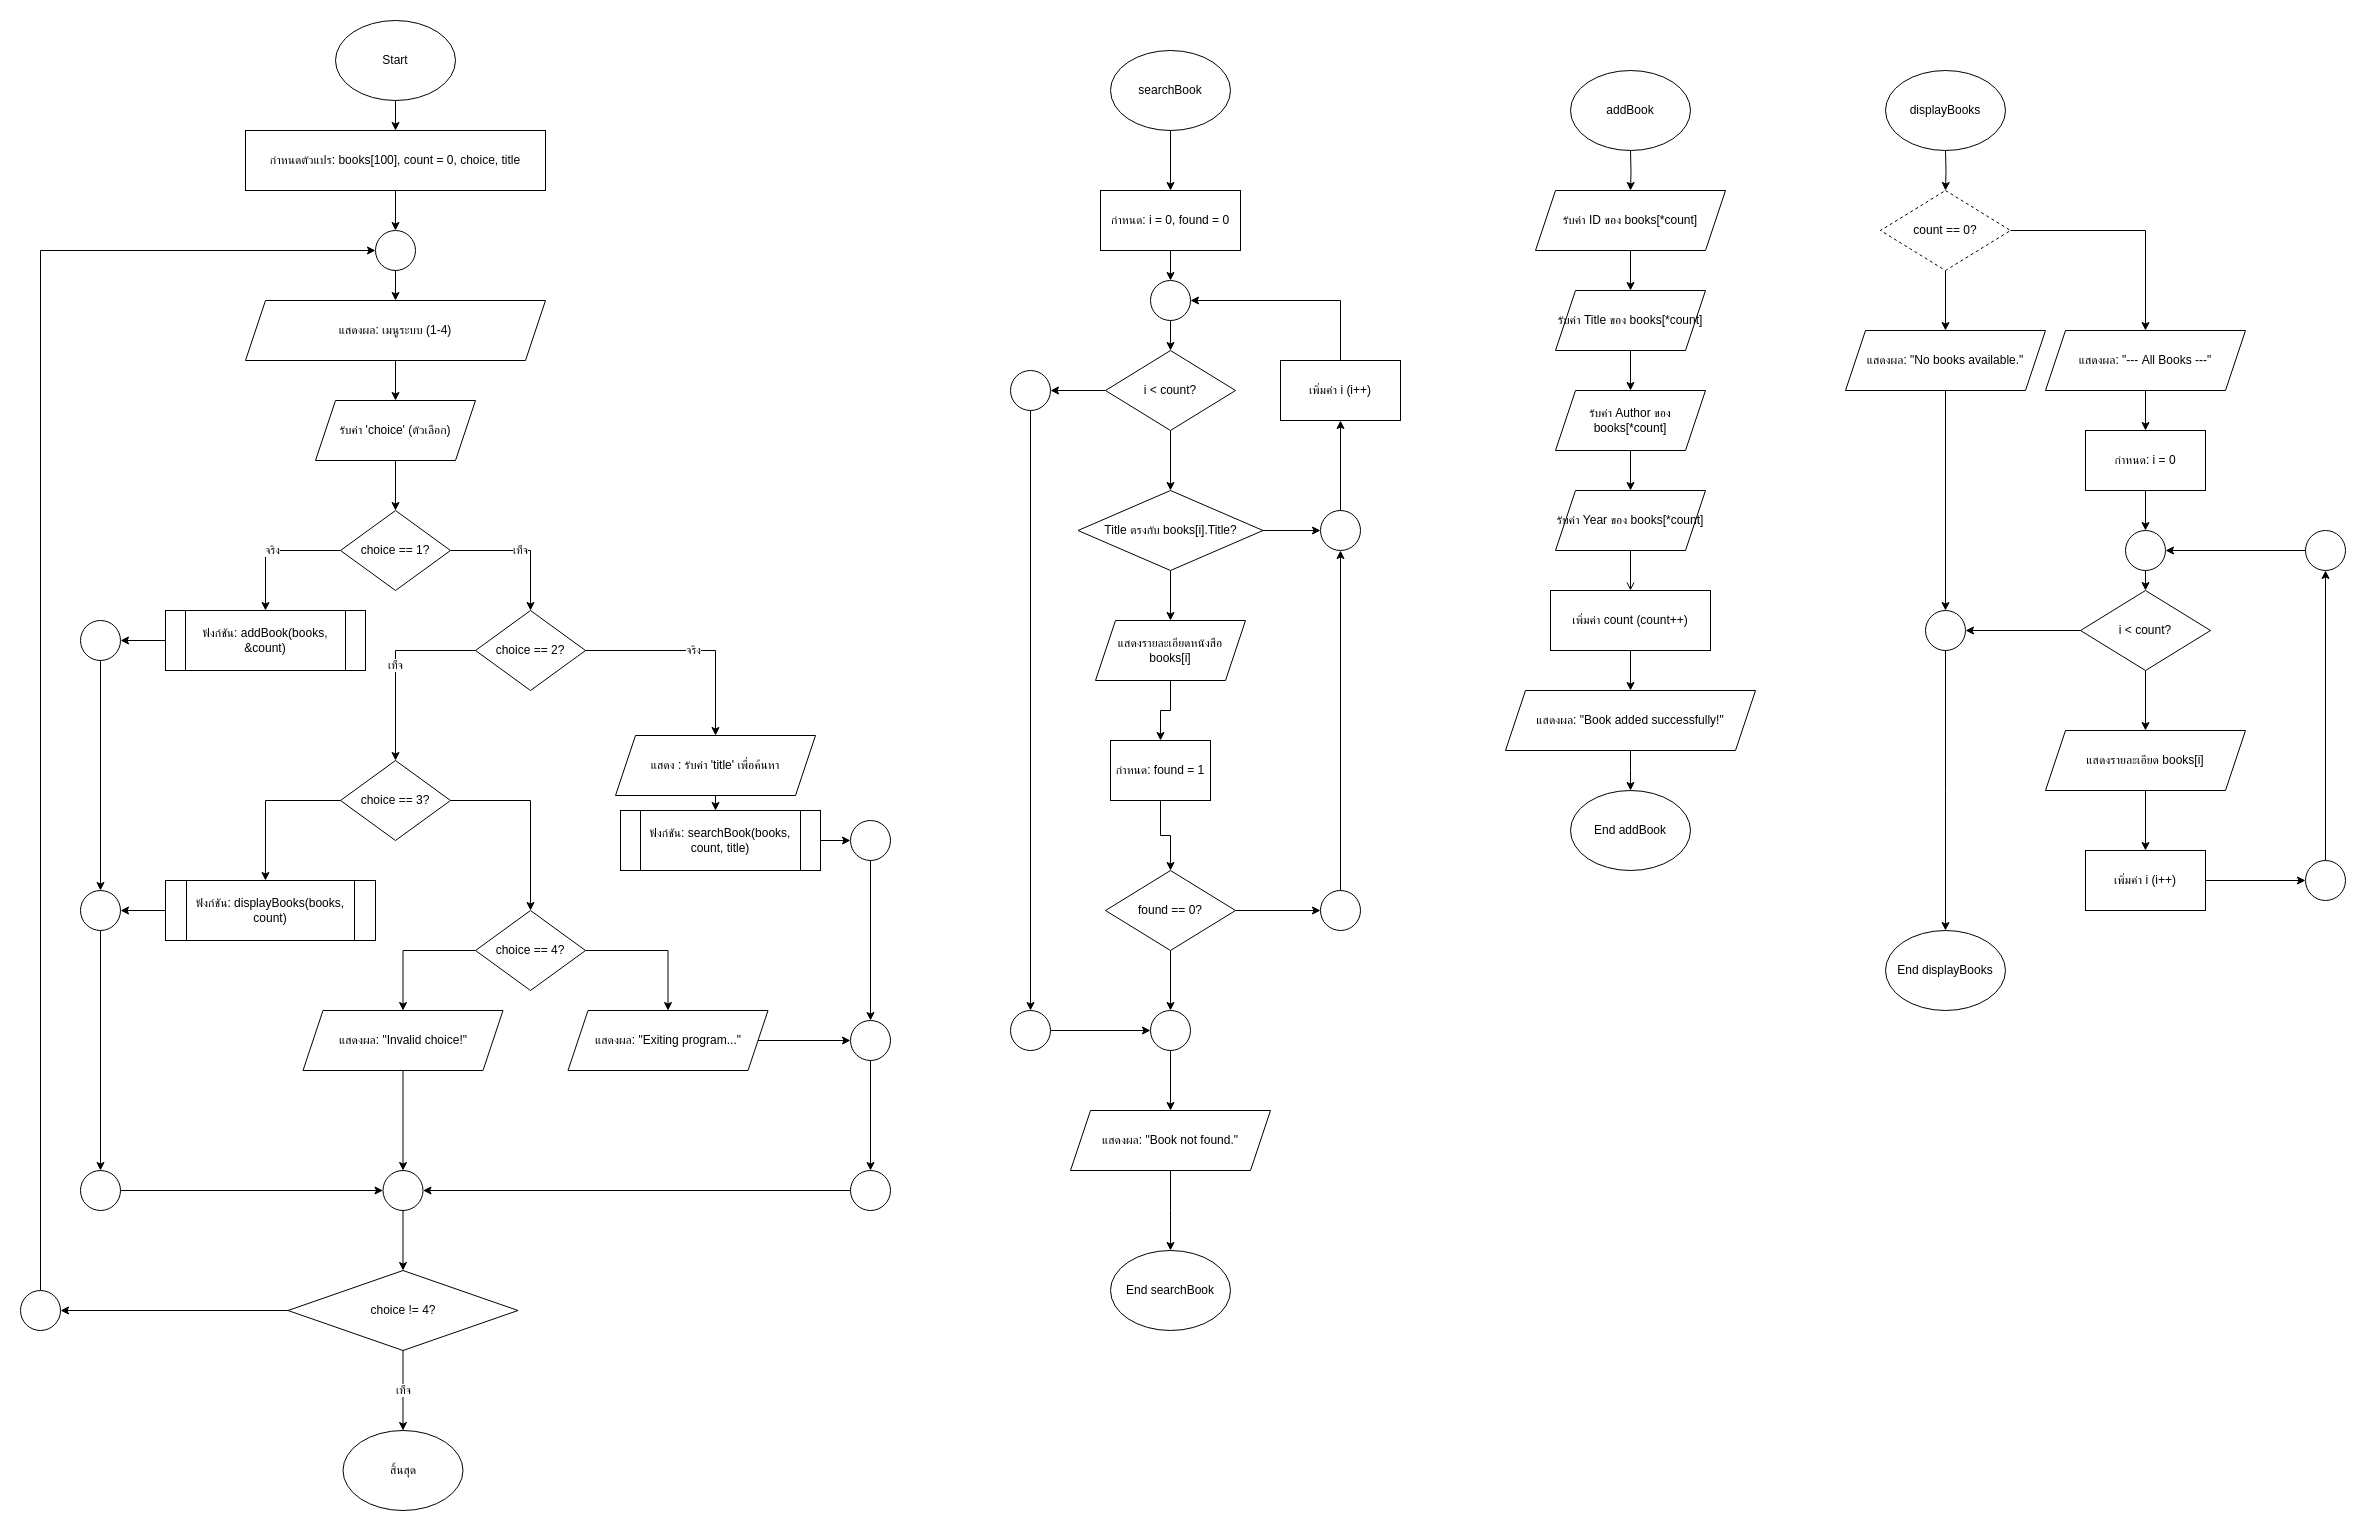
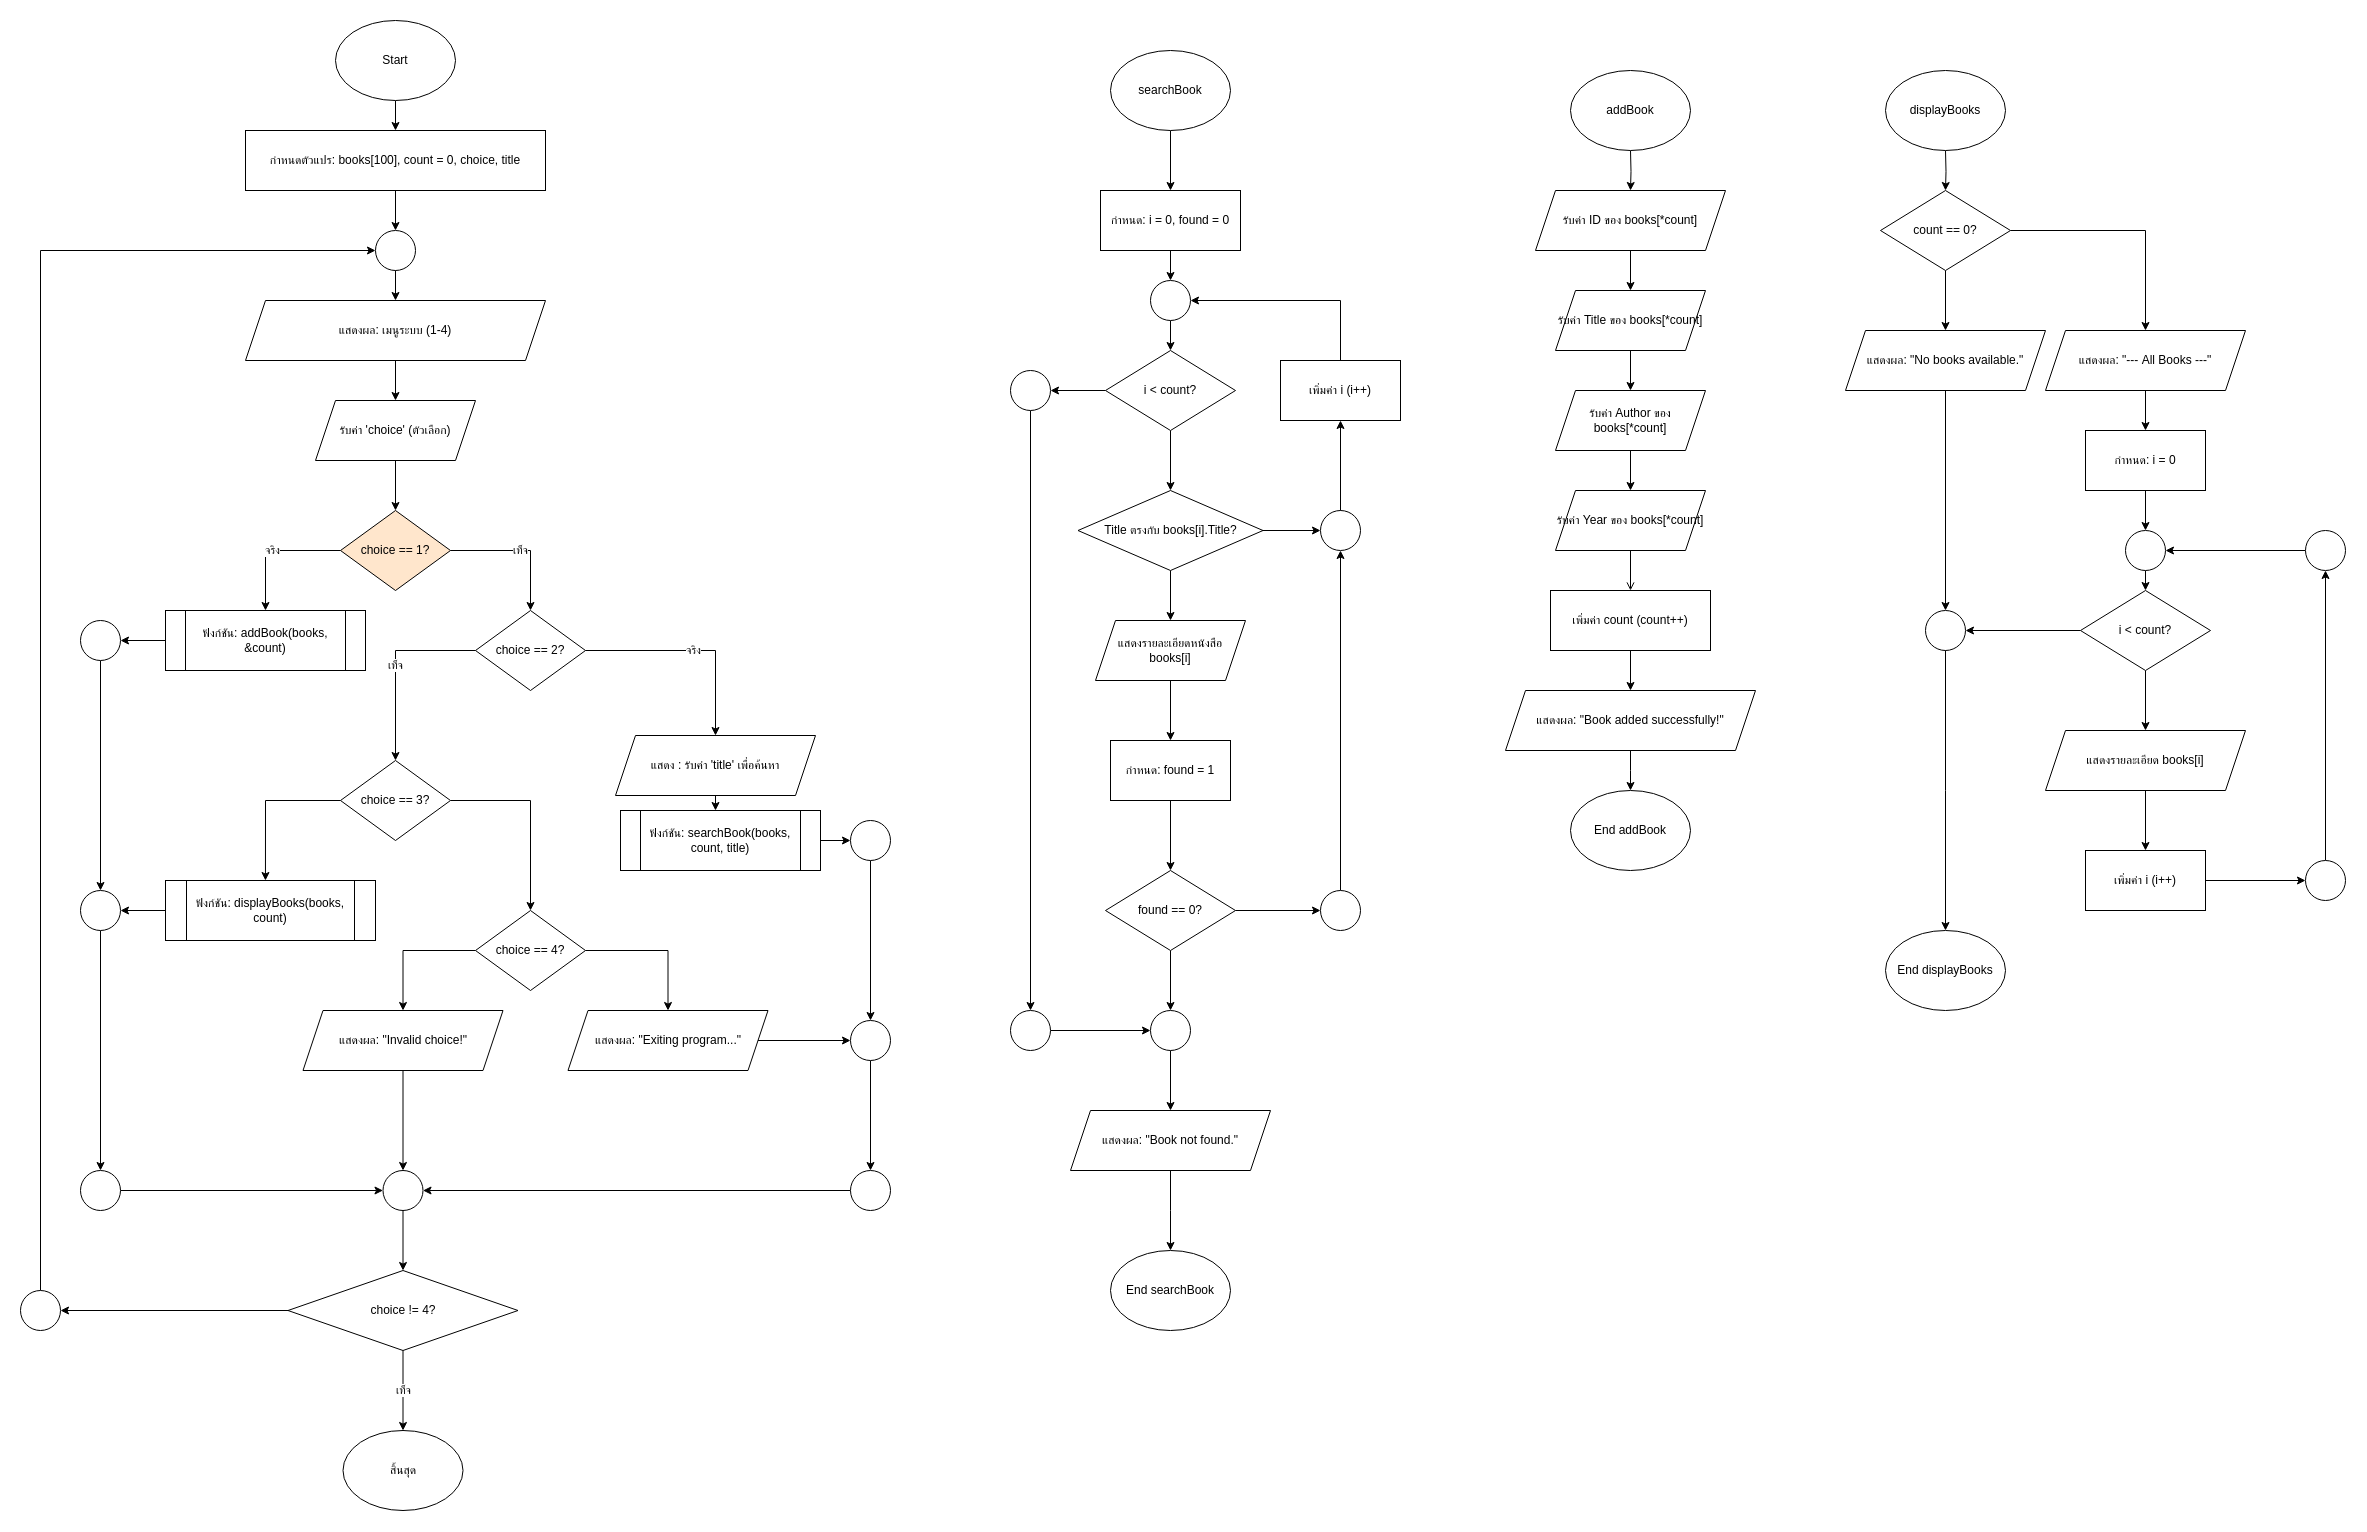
(1946, 231) -> (1946, 231)
(396, 551) -> (396, 551)
(1161, 771) -> (1171, 771)
